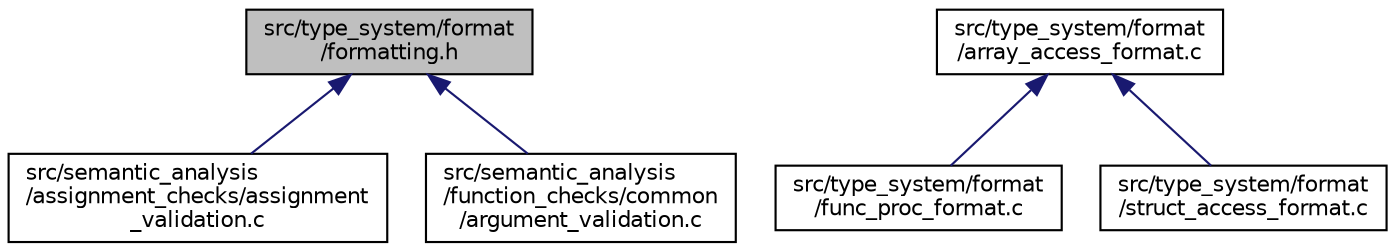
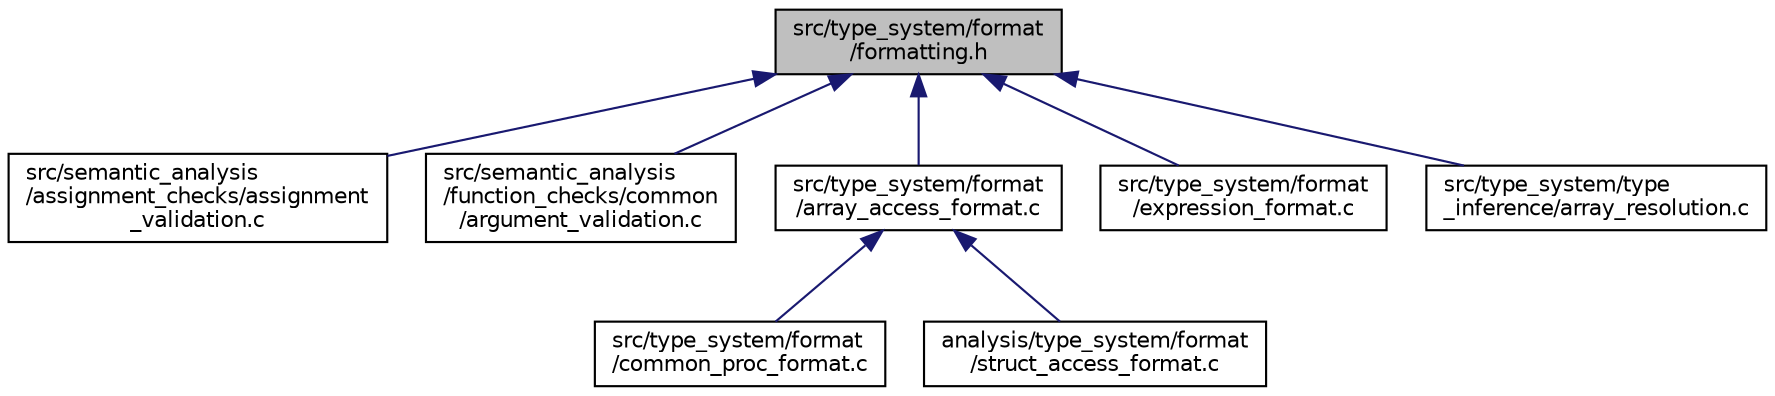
none -> (919, 131)
(919, 198) -> (740, 354)
none -> (1244, 198)
(1244, 198) -> (1095, 354)
none -> (1596, 198)
